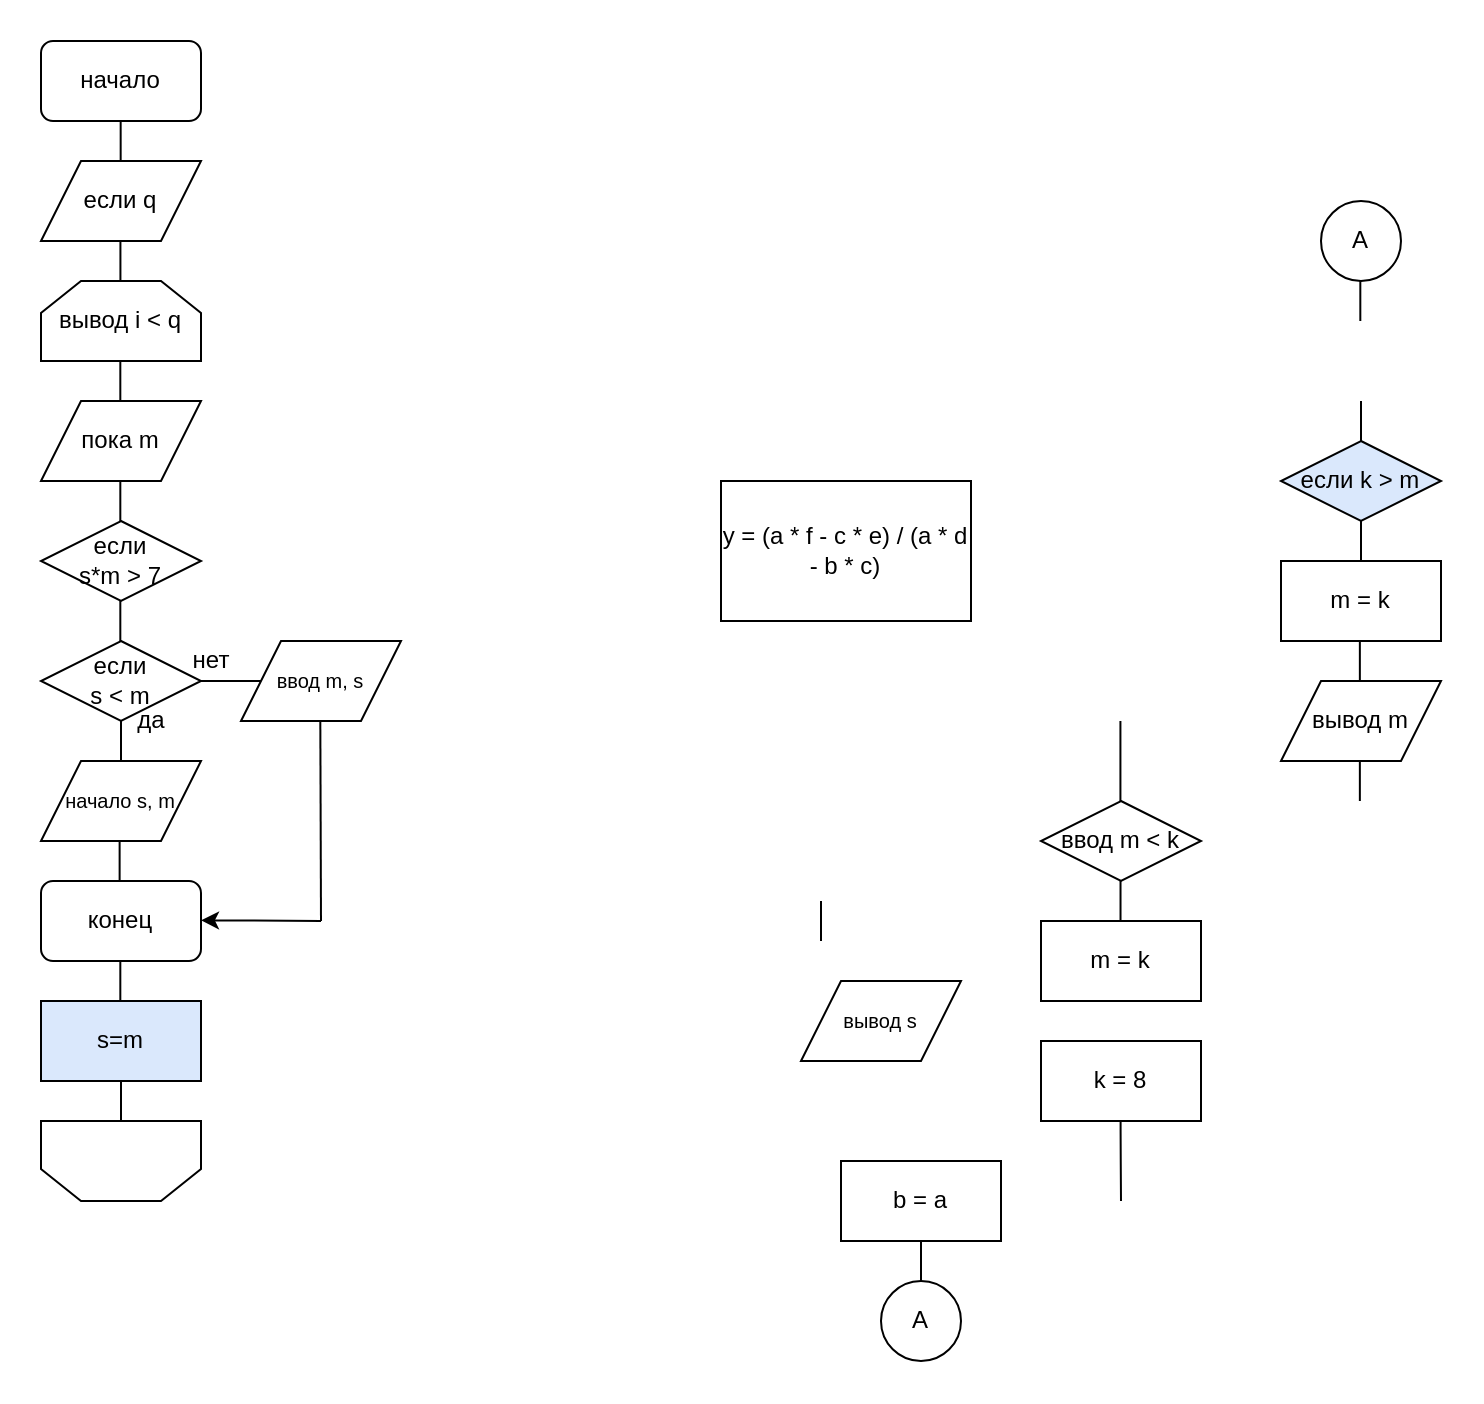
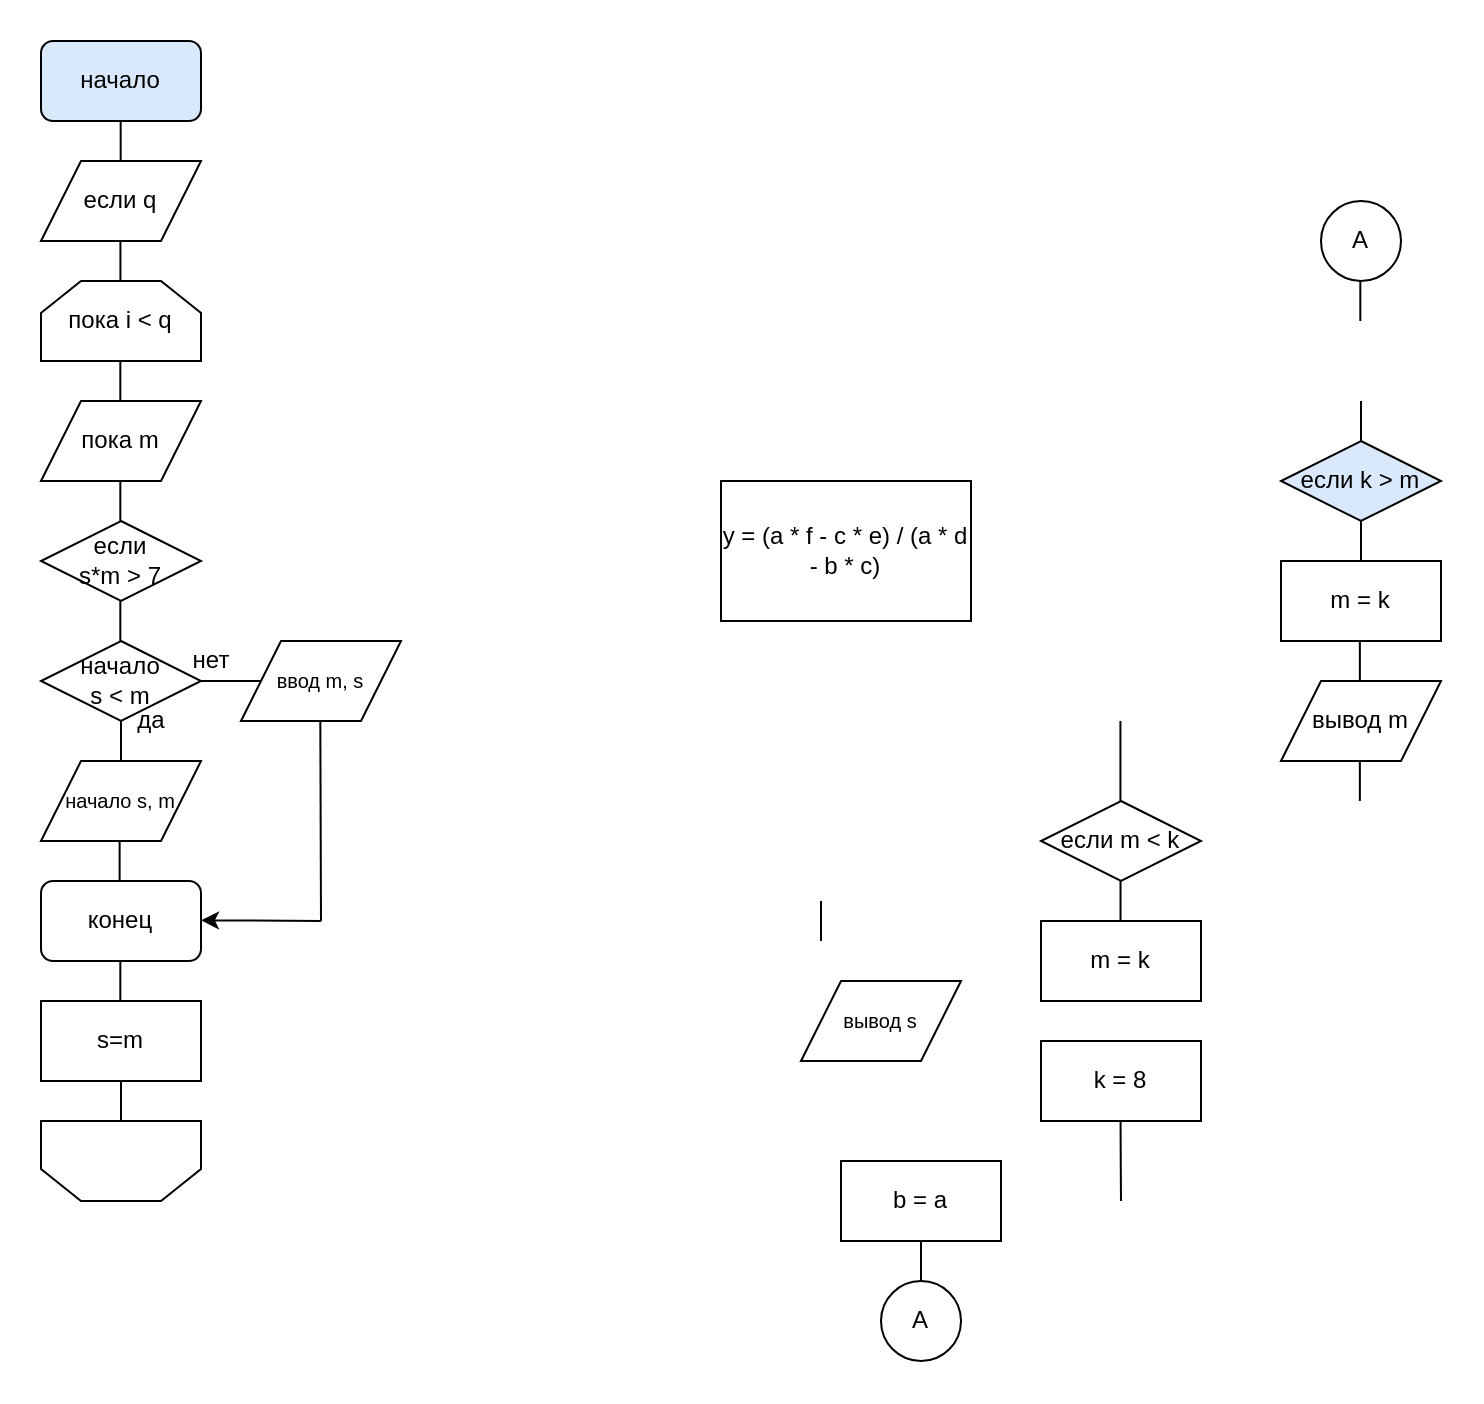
(121, 81) -> (121, 81)
(121, 321) -> (121, 321)
(121, 681) -> (121, 681)
(1121, 841) -> (1121, 841)
(121, 1041) -> (121, 1041)
